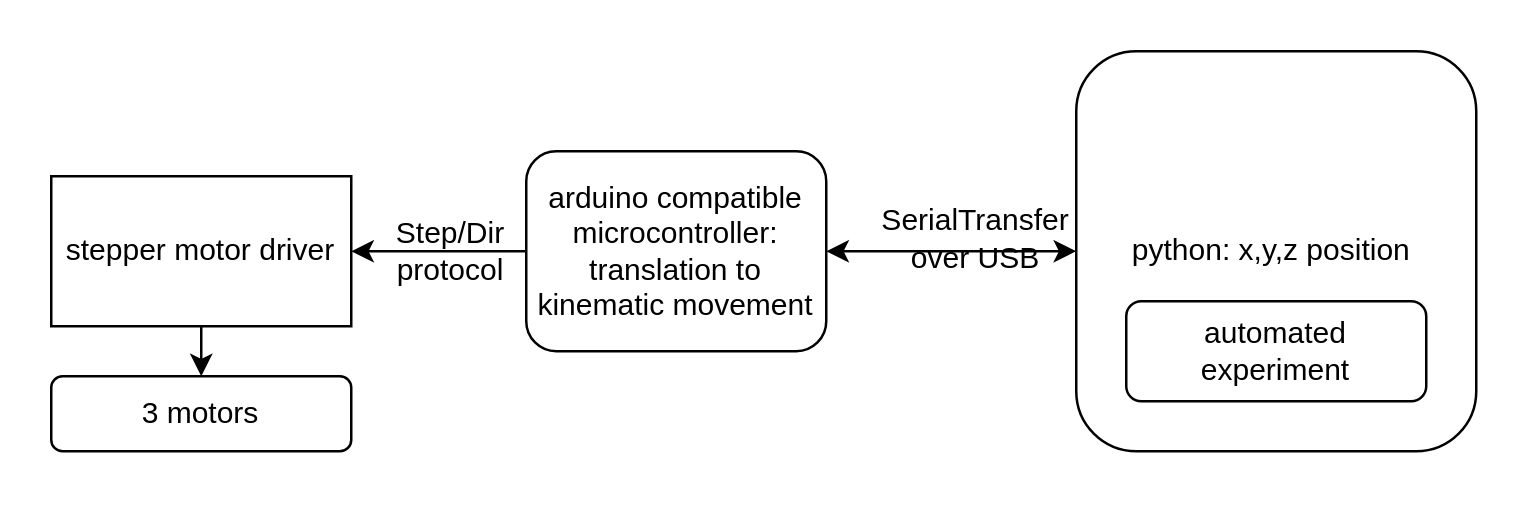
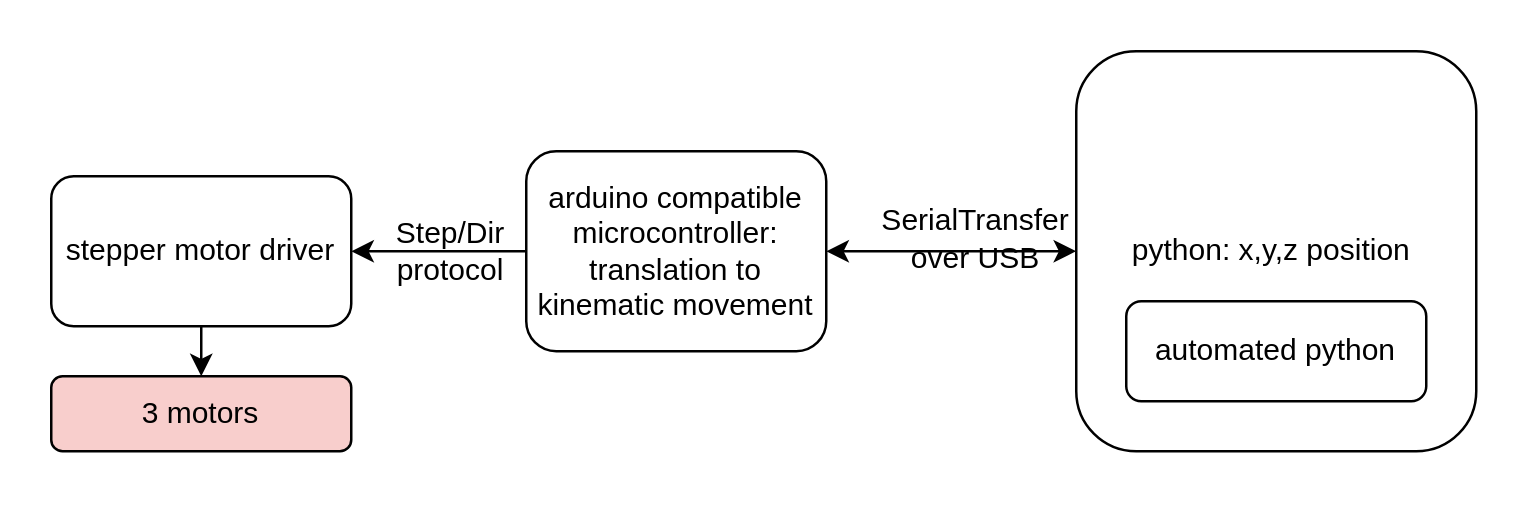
(201, 251) -> (201, 251)
(1276, 351) -> (1276, 351)
(201, 414) -> (201, 414)
